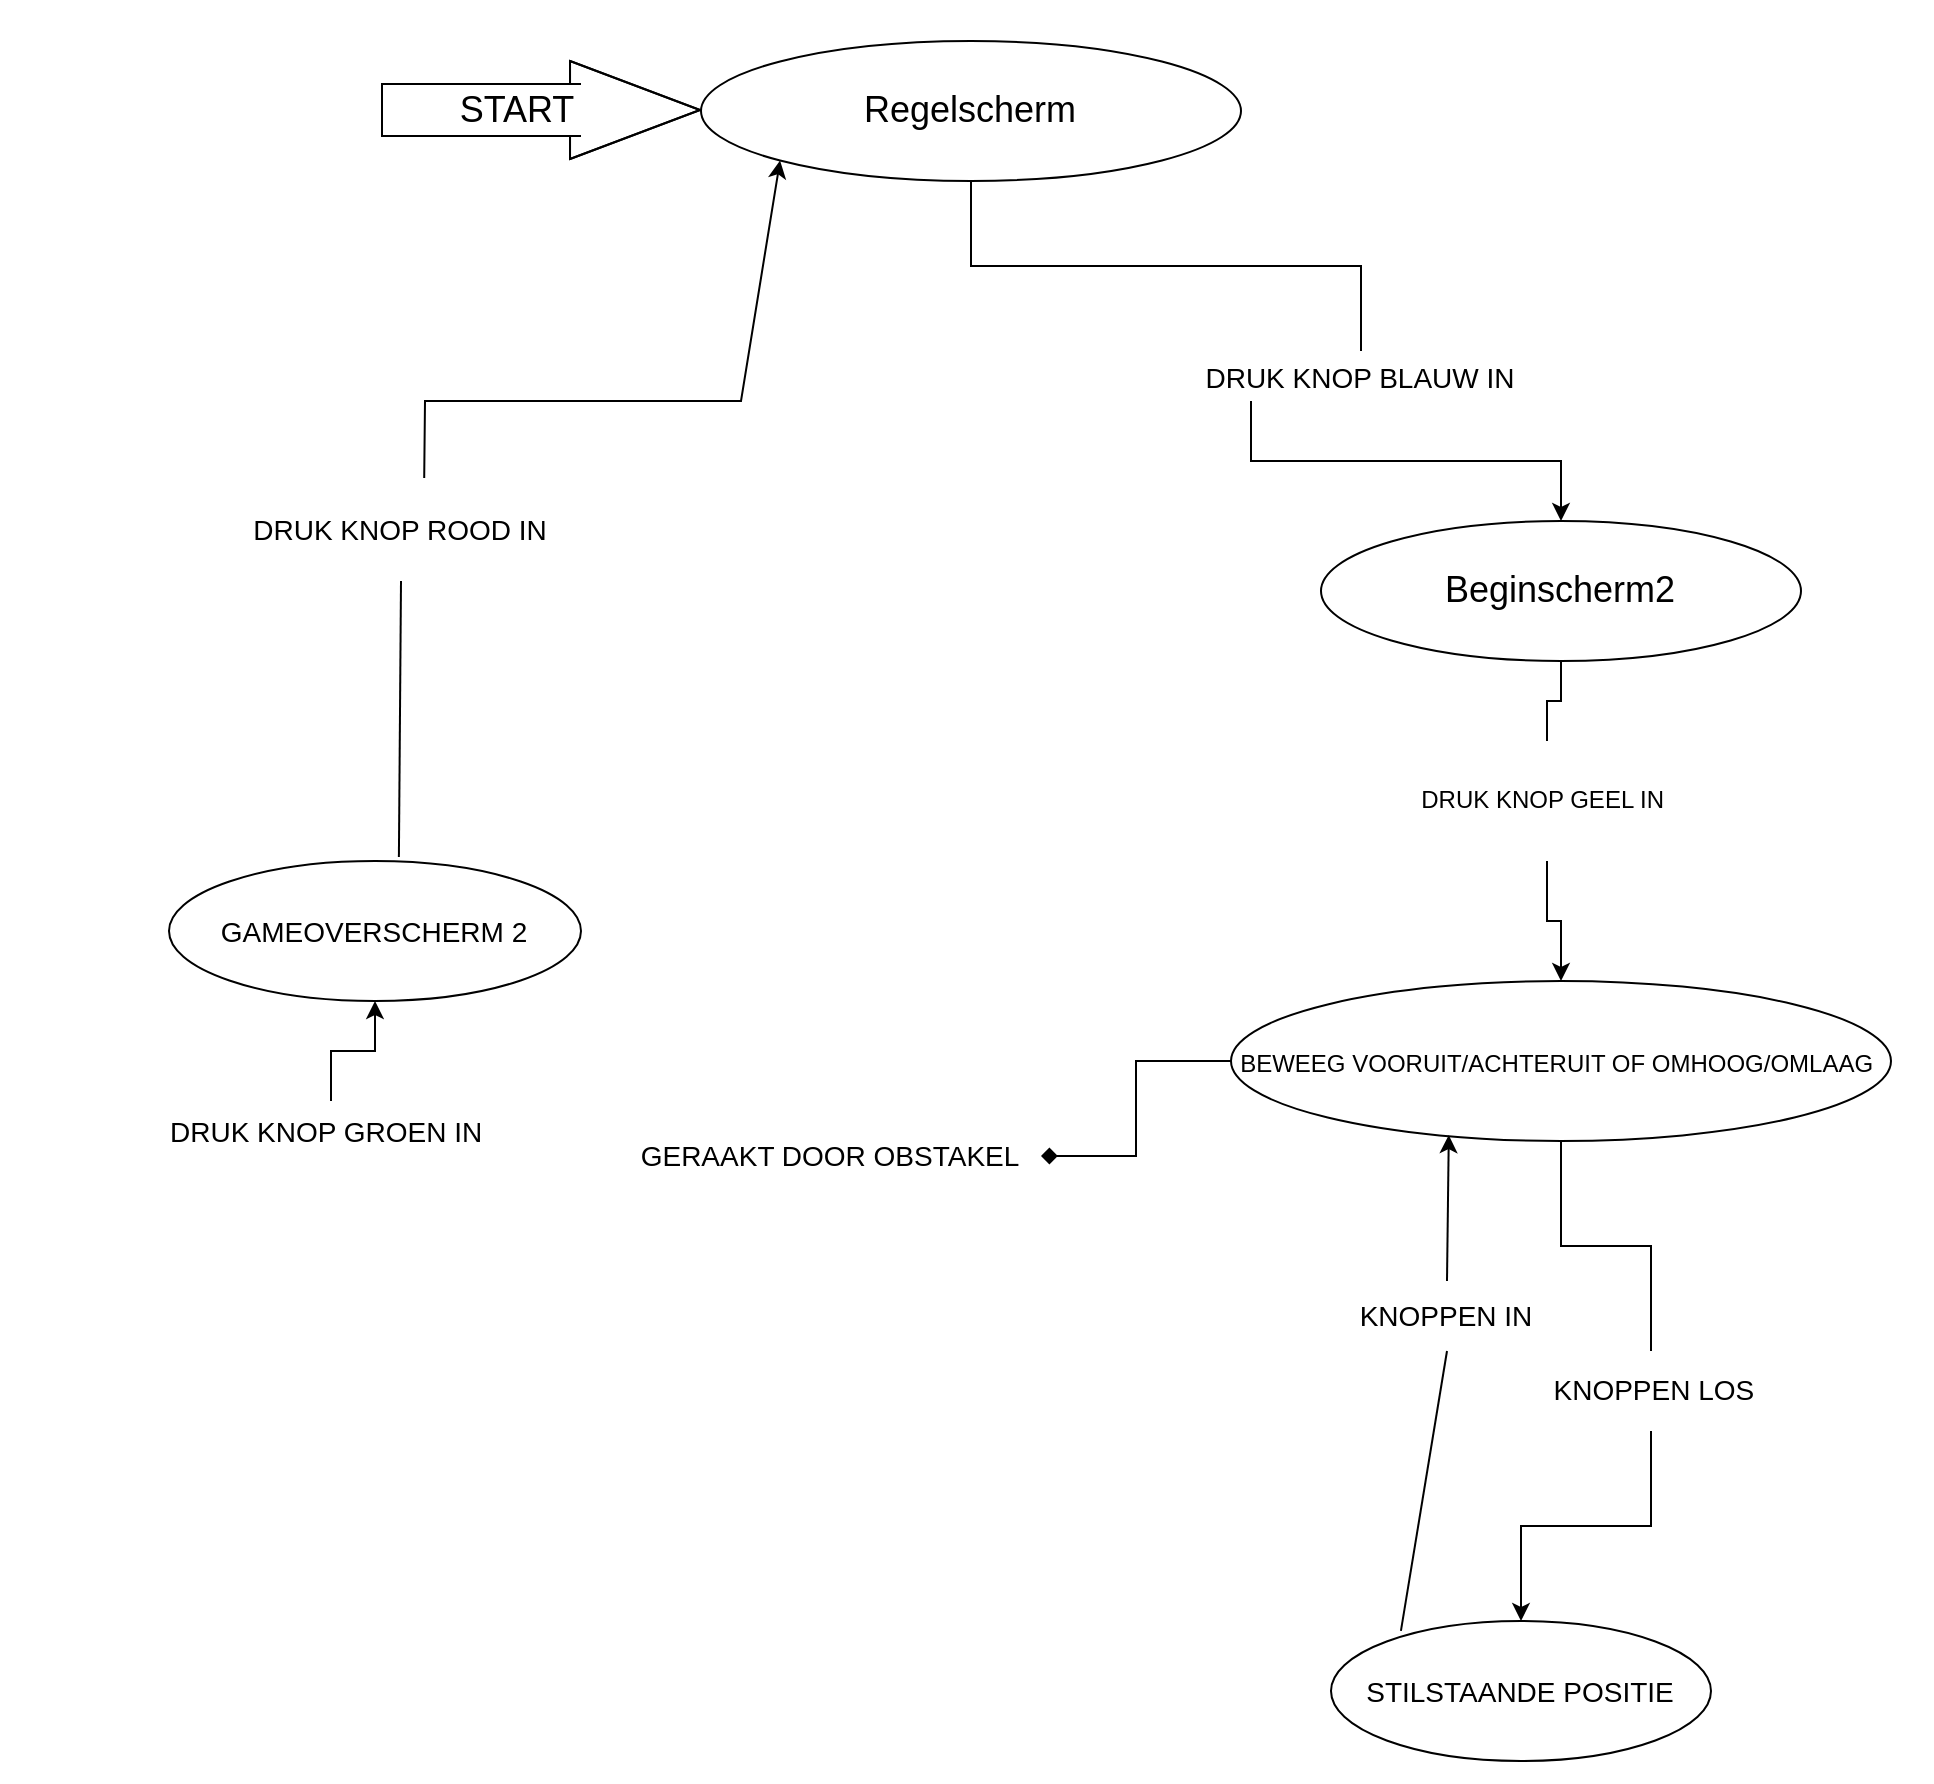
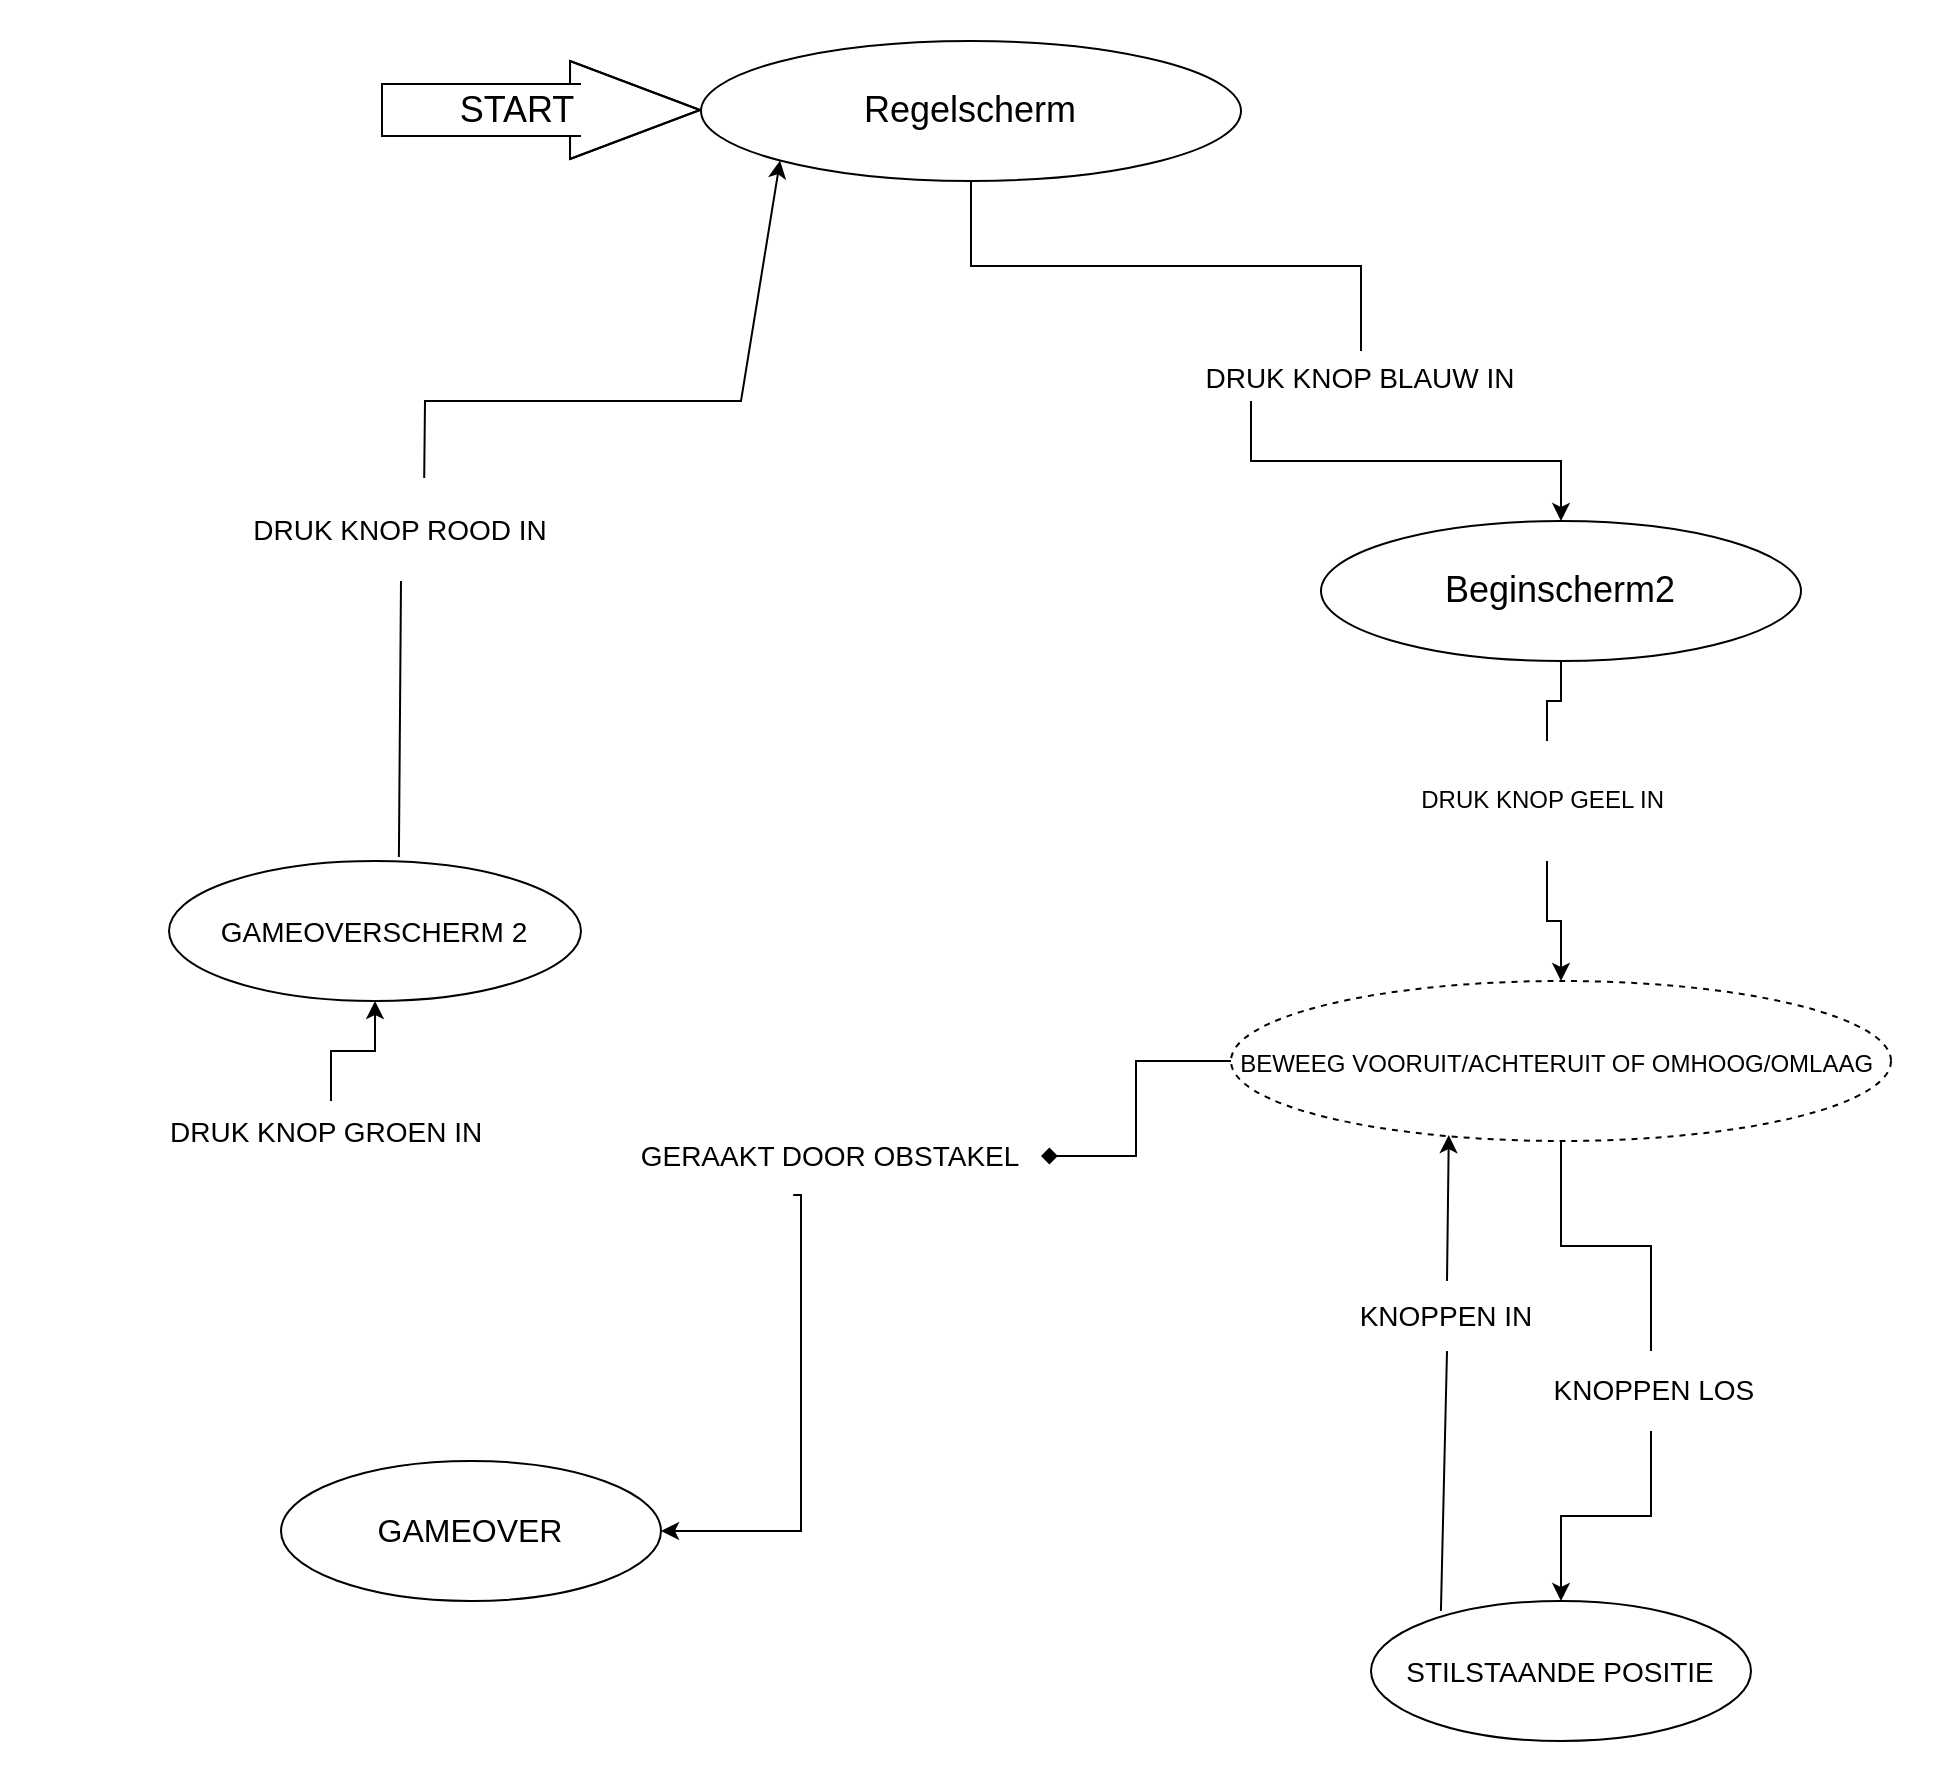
(1561, 1061) -> (1561, 1061)
none -> (801, 1423)
none -> (471, 1531)
(1521, 1691) -> (1561, 1671)
